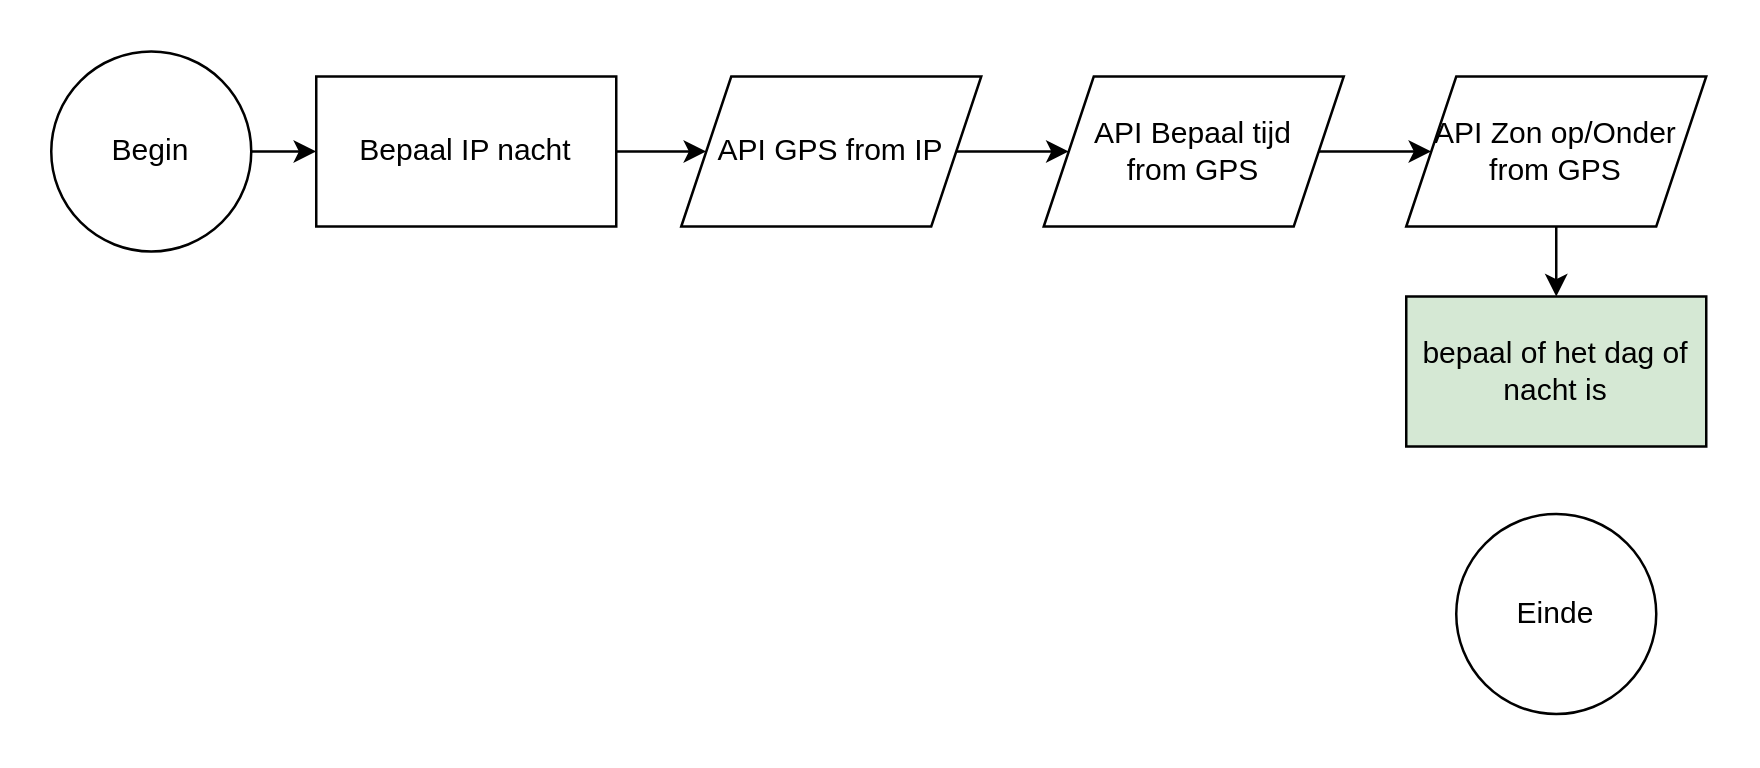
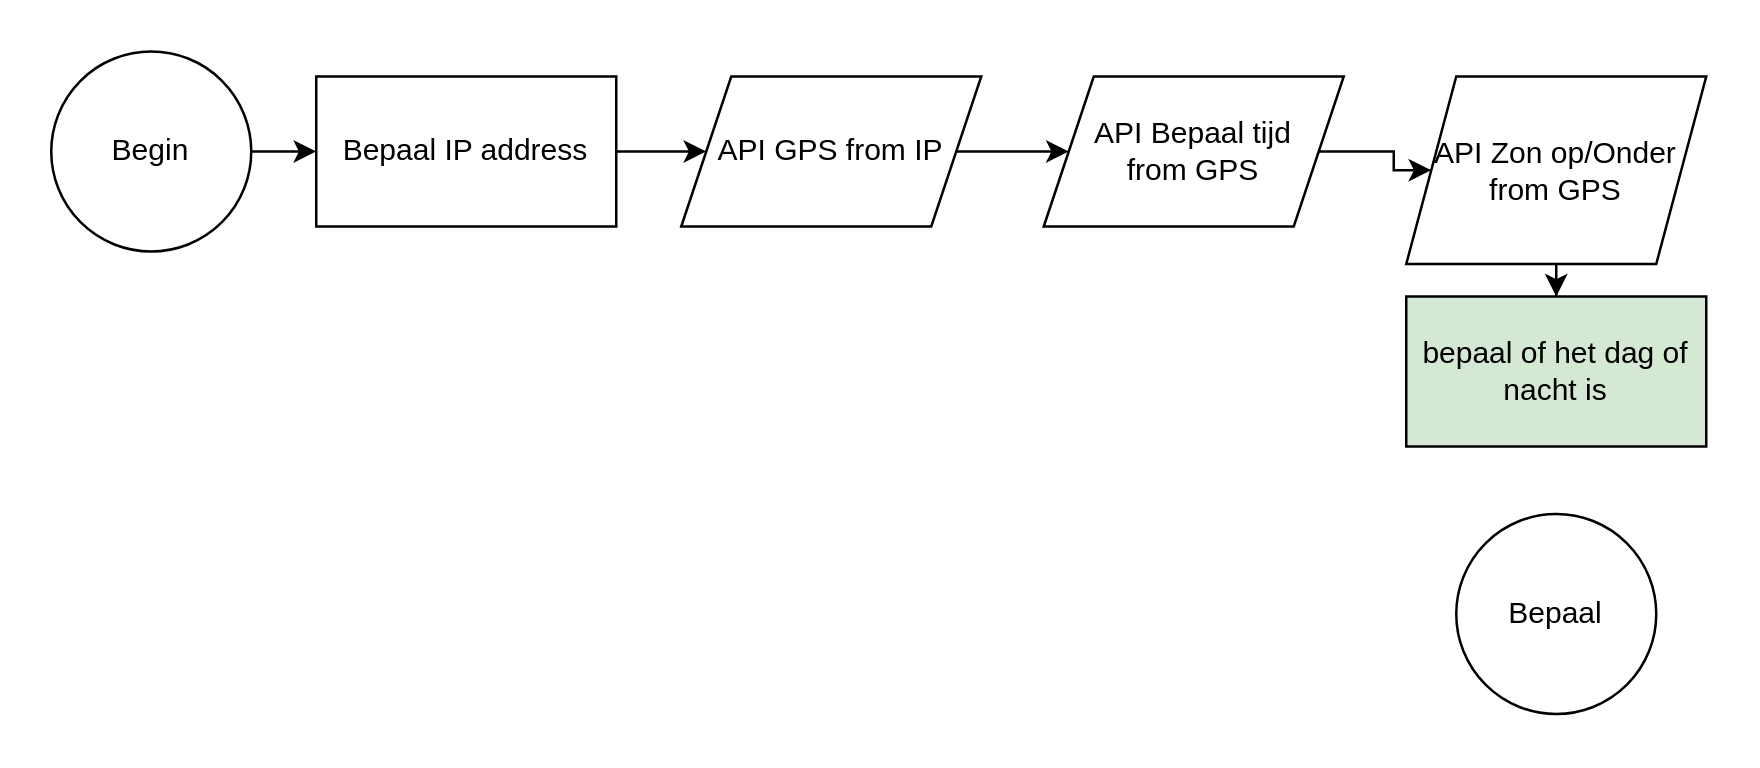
(466, 151) -> (466, 151)
(1556, 151) -> (1556, 170)
(1556, 614) -> (1556, 614)
